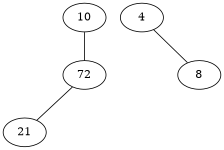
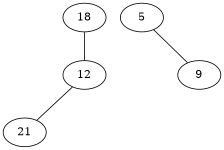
(85, 18) -> (85, 18)
(142, 18) -> (142, 18)
(85, 75) -> (85, 75)
(199, 75) -> (199, 75)
